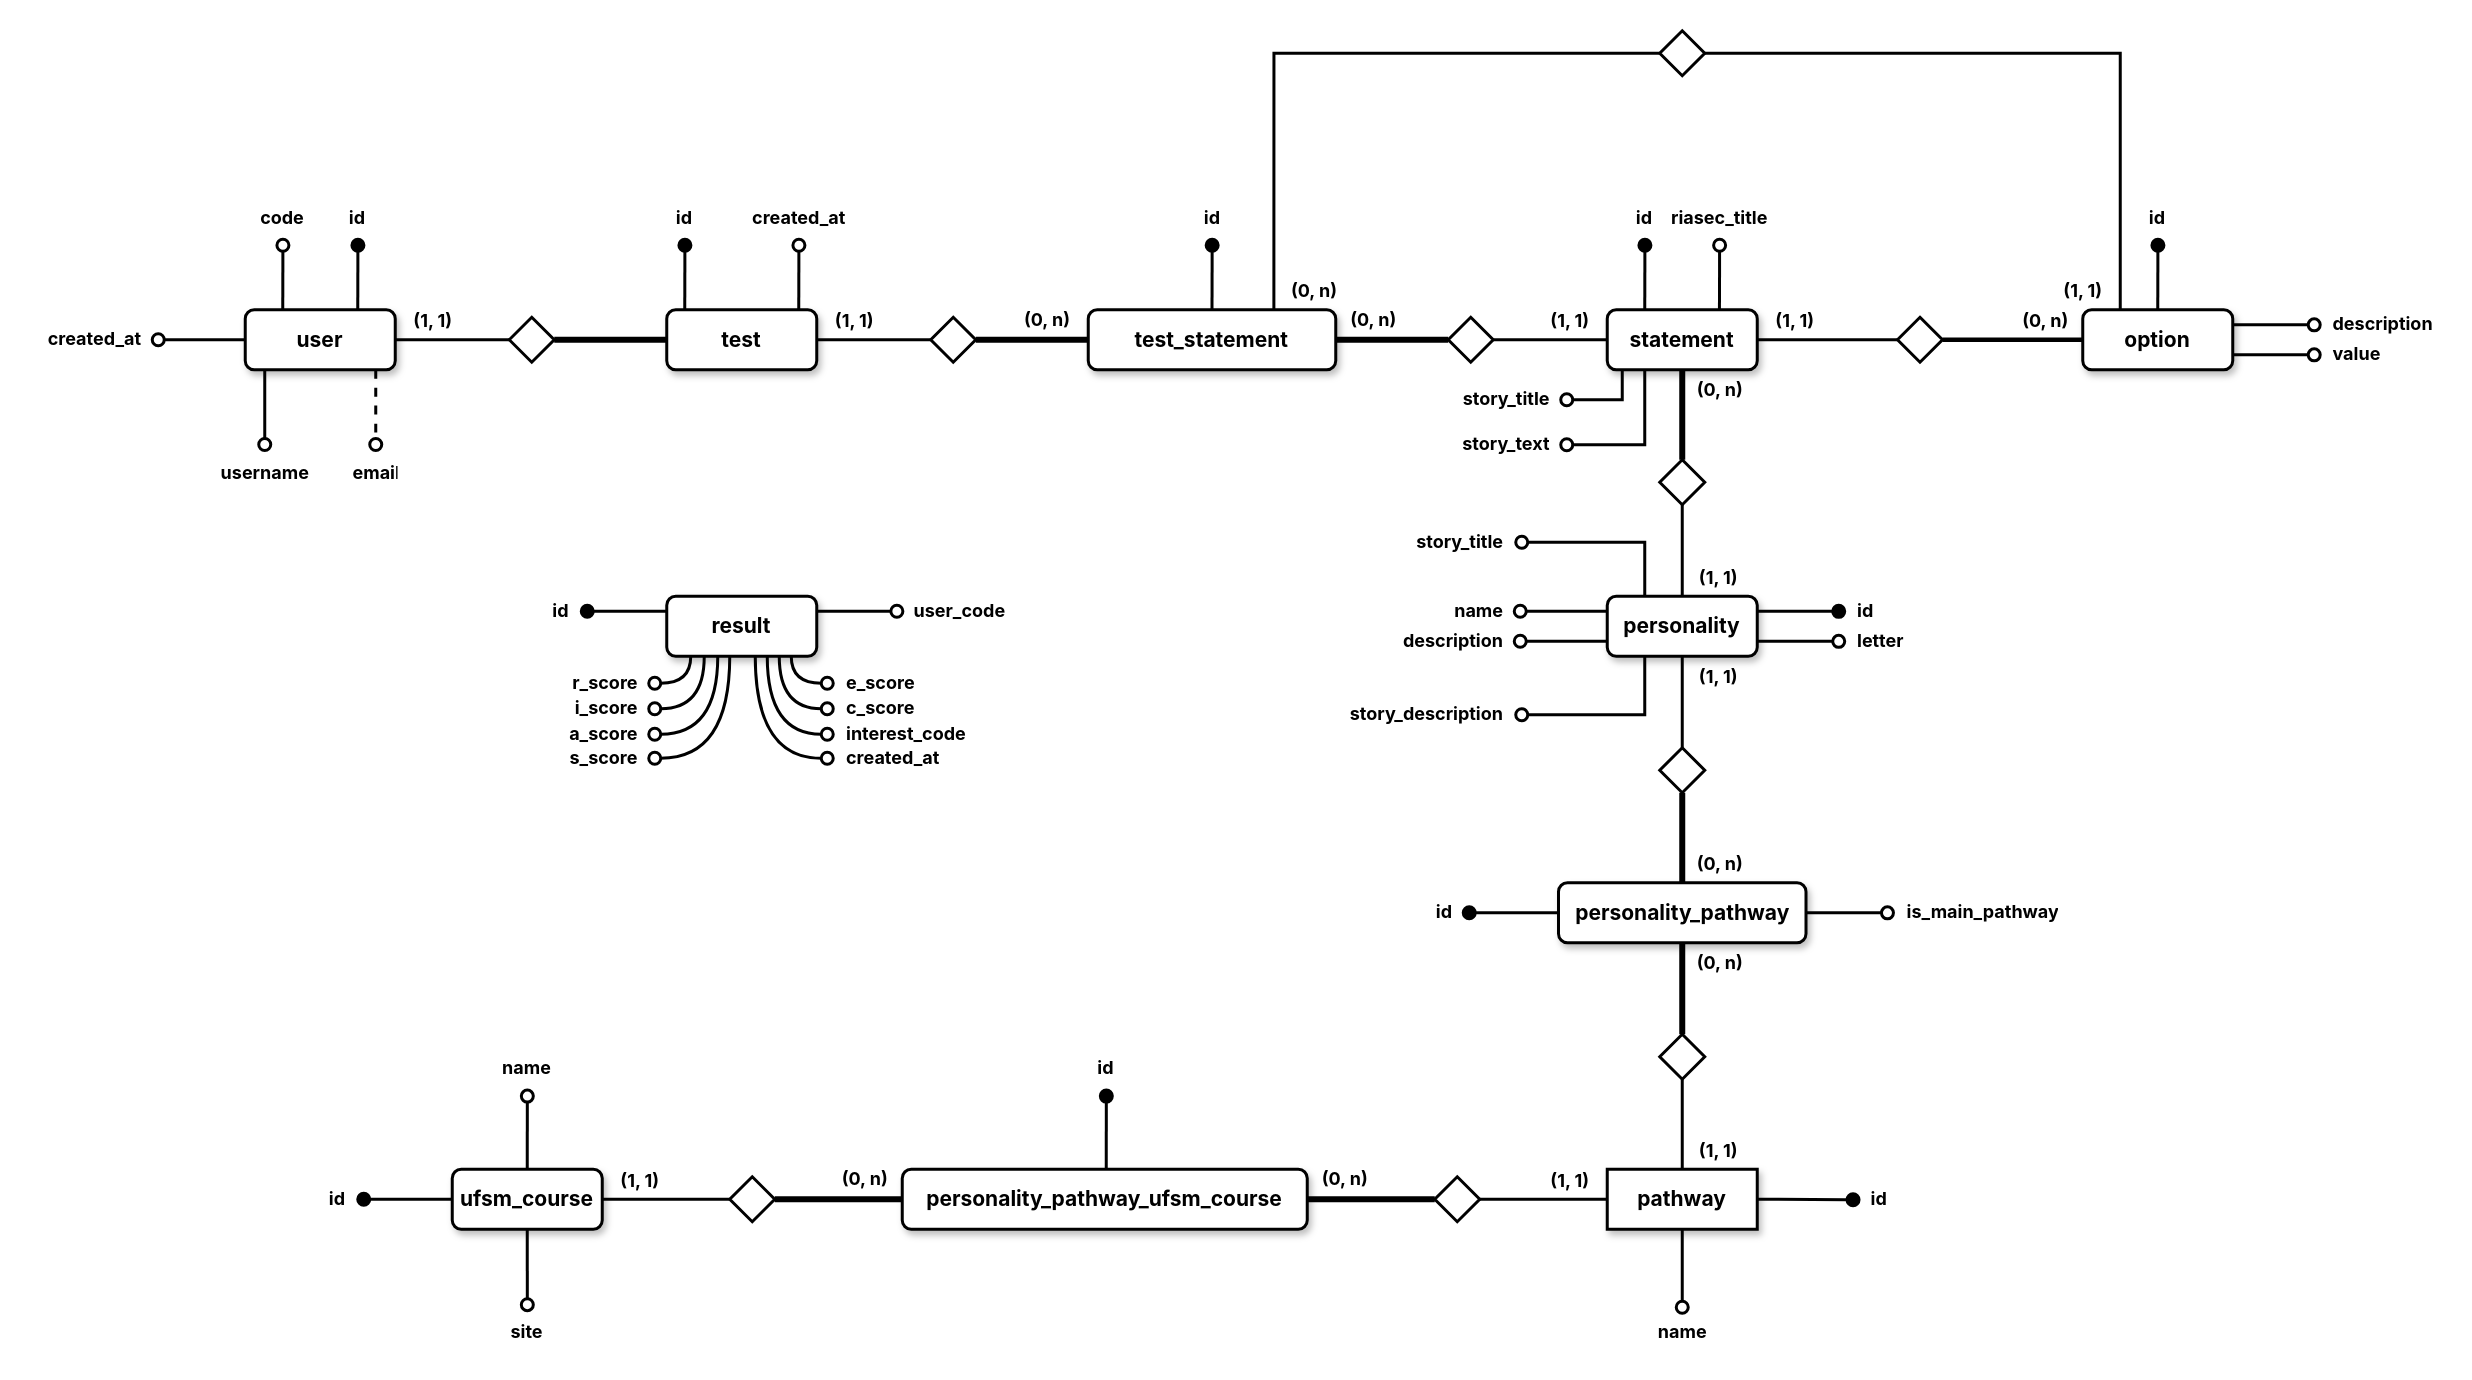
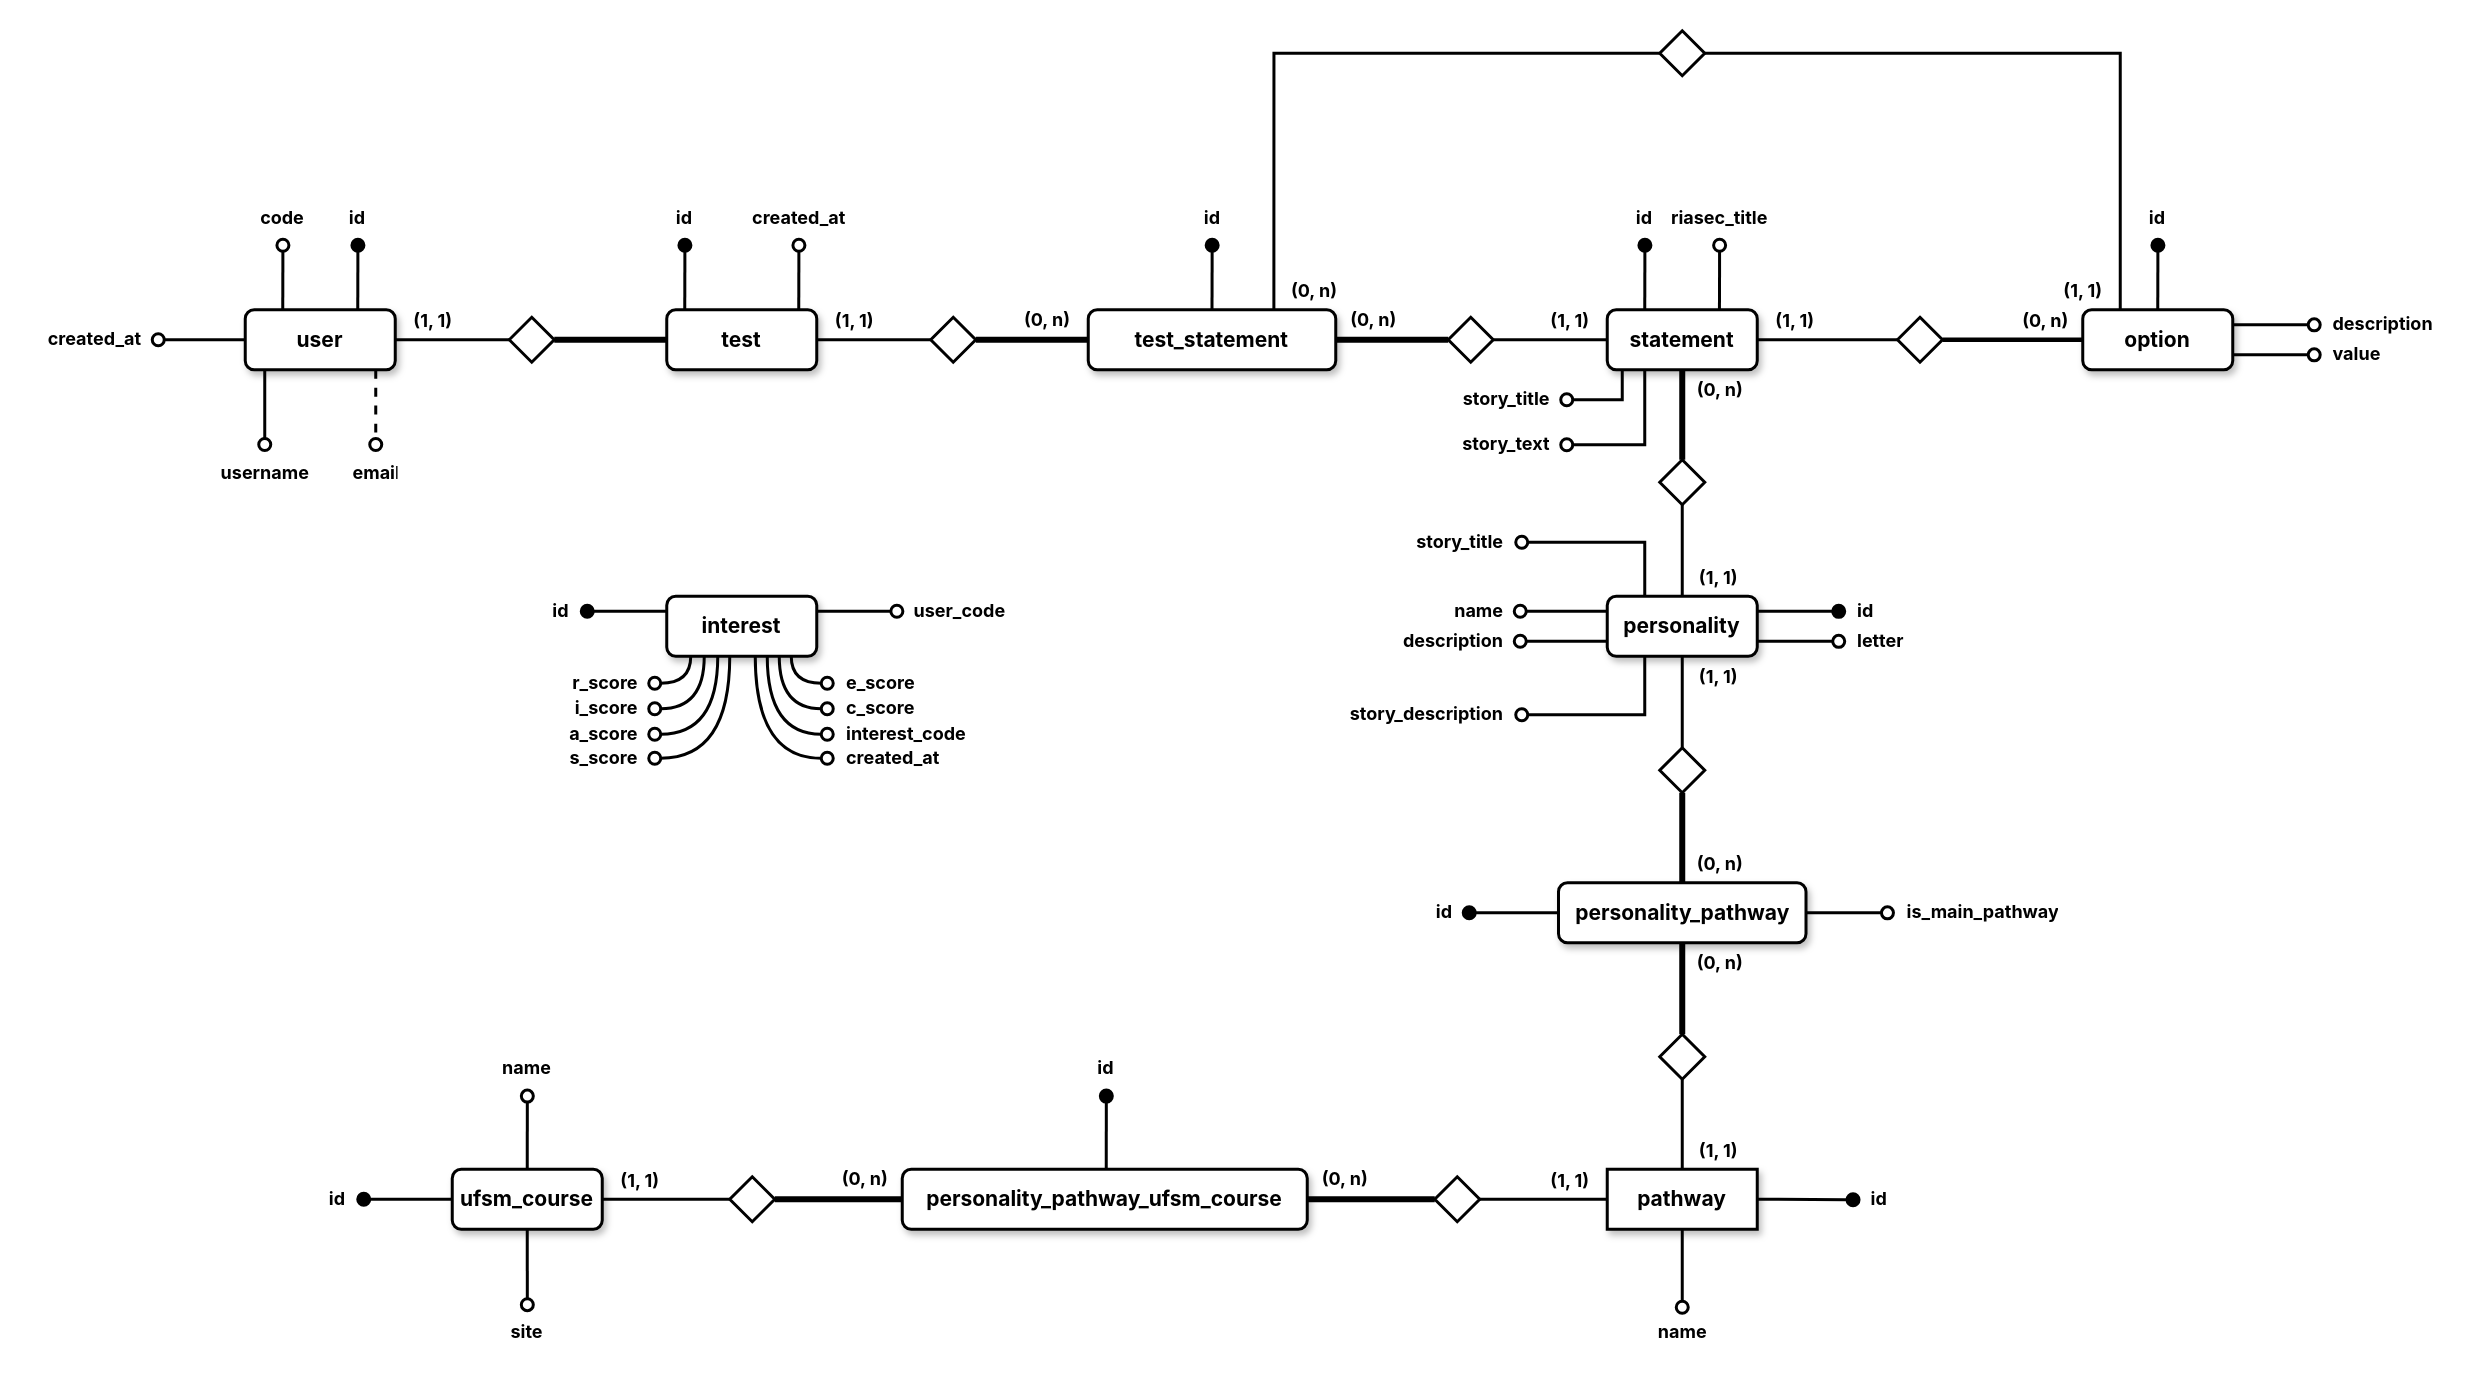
(742, 626) -> (742, 626)
